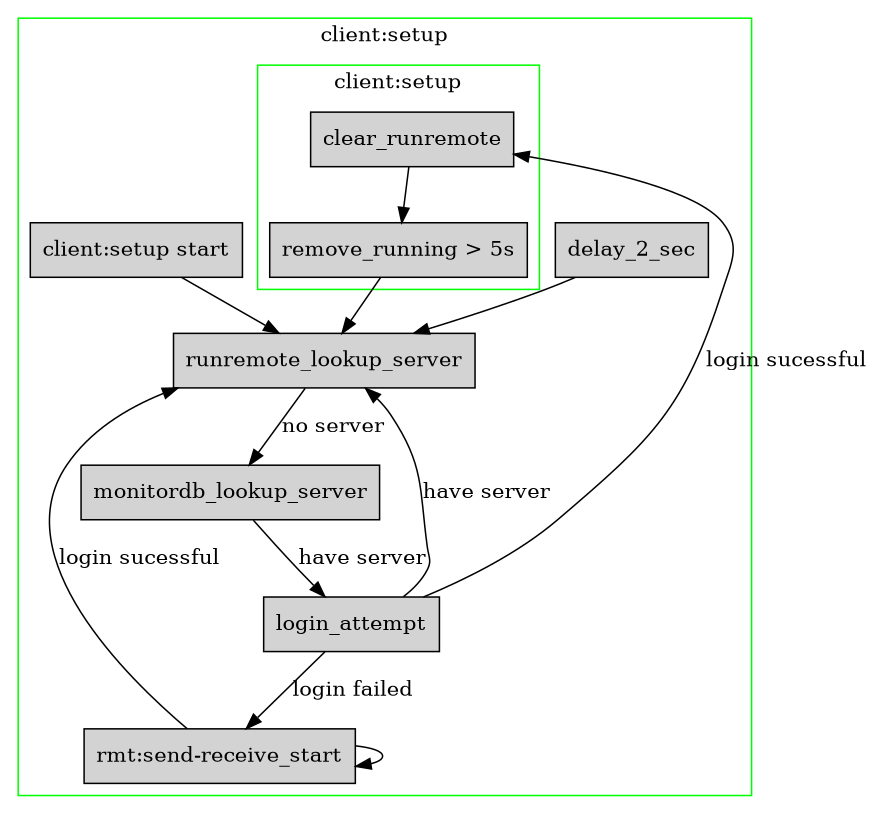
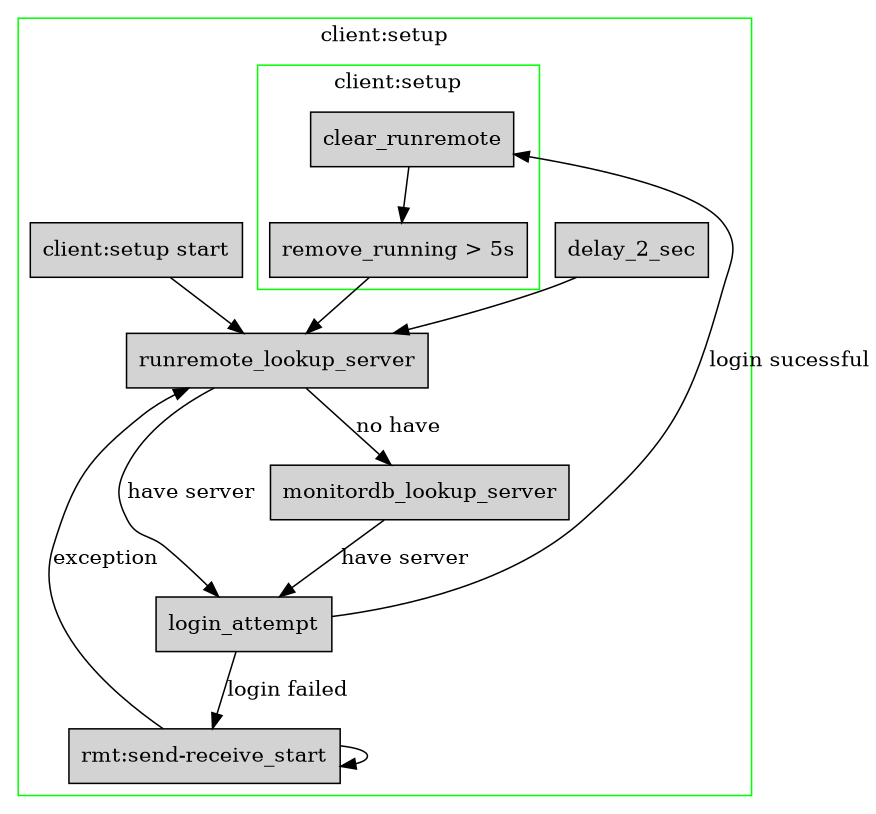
(333, 427) -> (399, 427)
(422, 497) -> (119, 486)
(139, 558) -> (106, 558)
